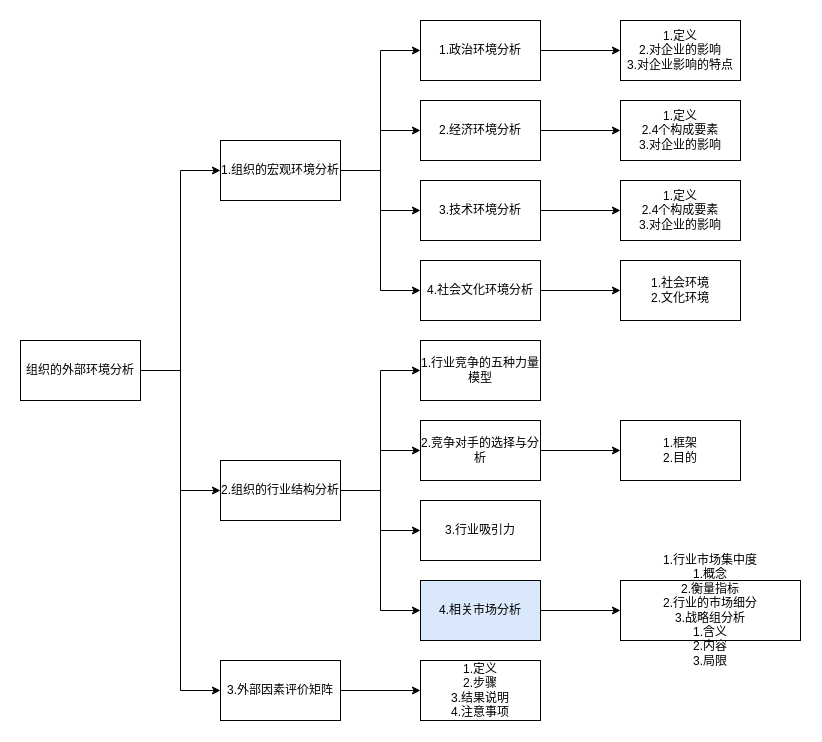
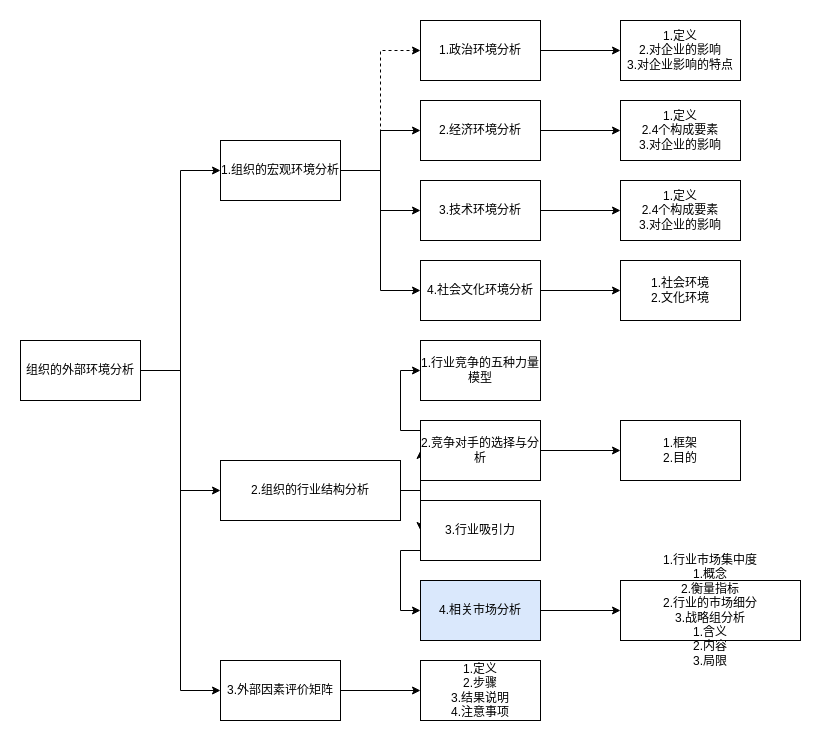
(381, 74) -> (381, 74)
(281, 491) -> (311, 491)
